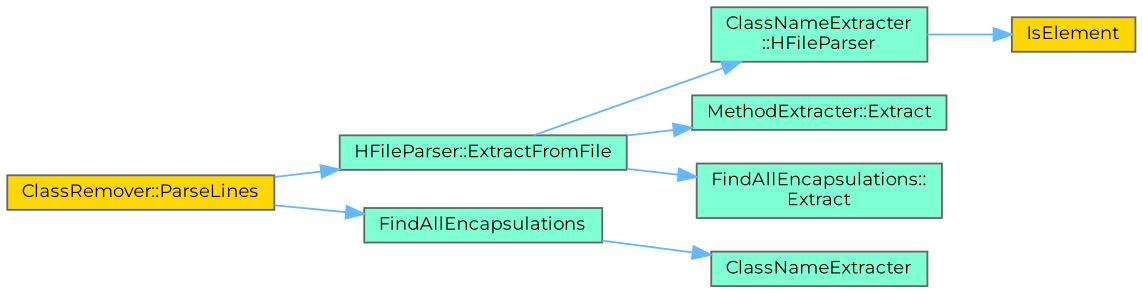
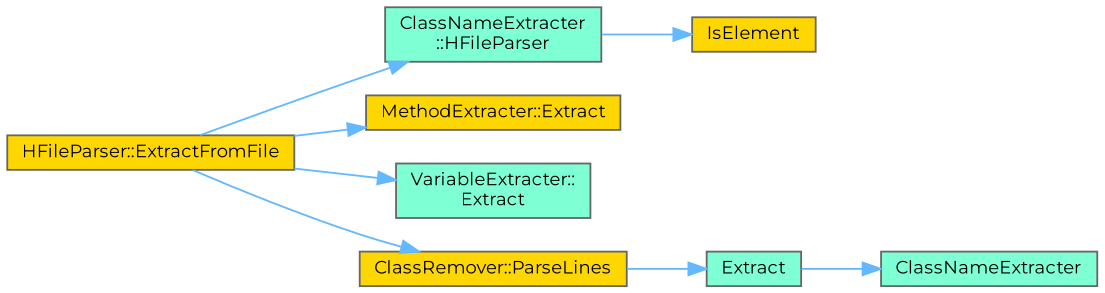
(819, 113) -> (493, 113)
(483, 153) -> (151, 153)
(298, 174) -> (296, 212)
(819, 191) -> (493, 191)
(483, 225) -> (754, 269)
